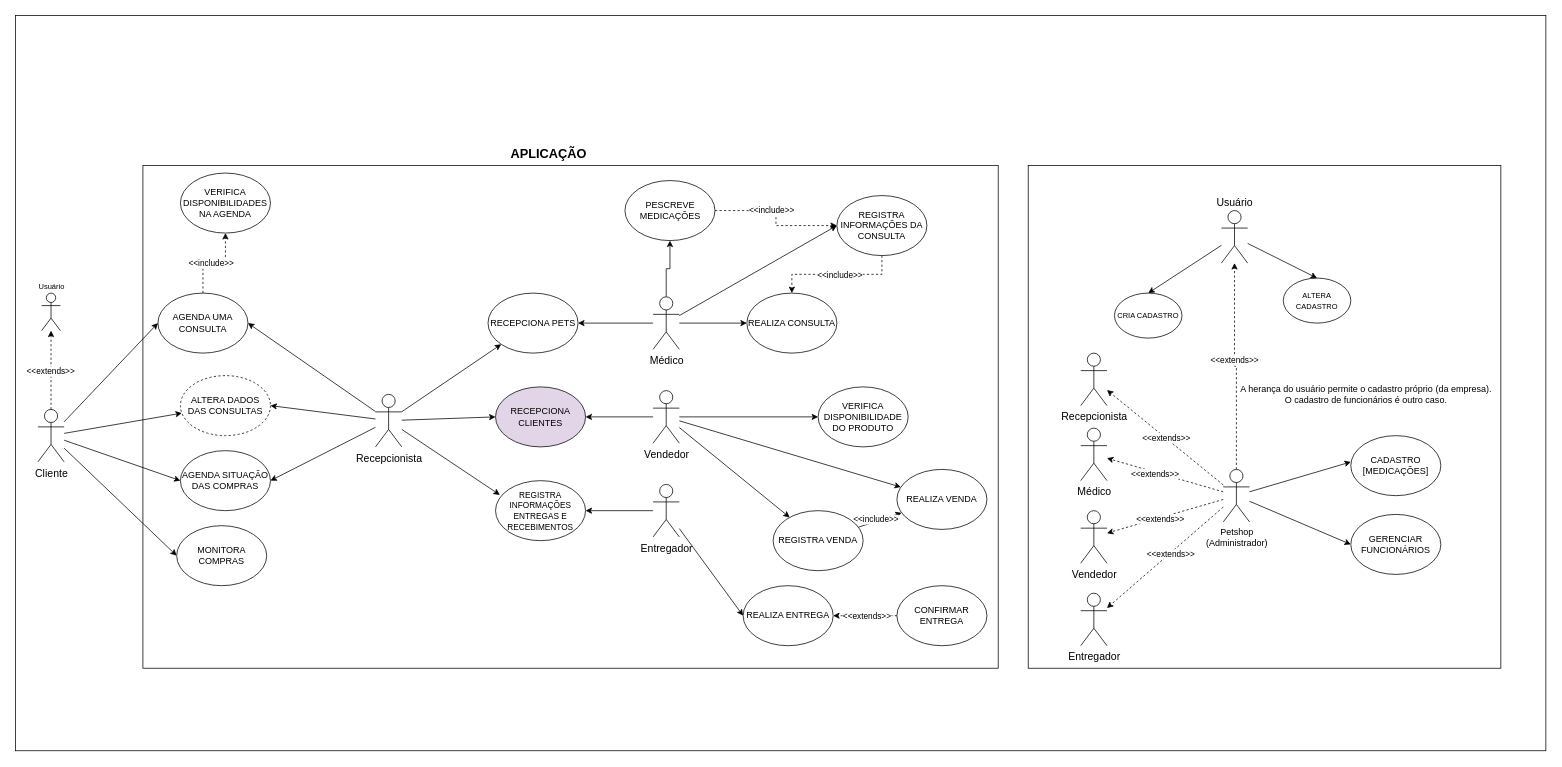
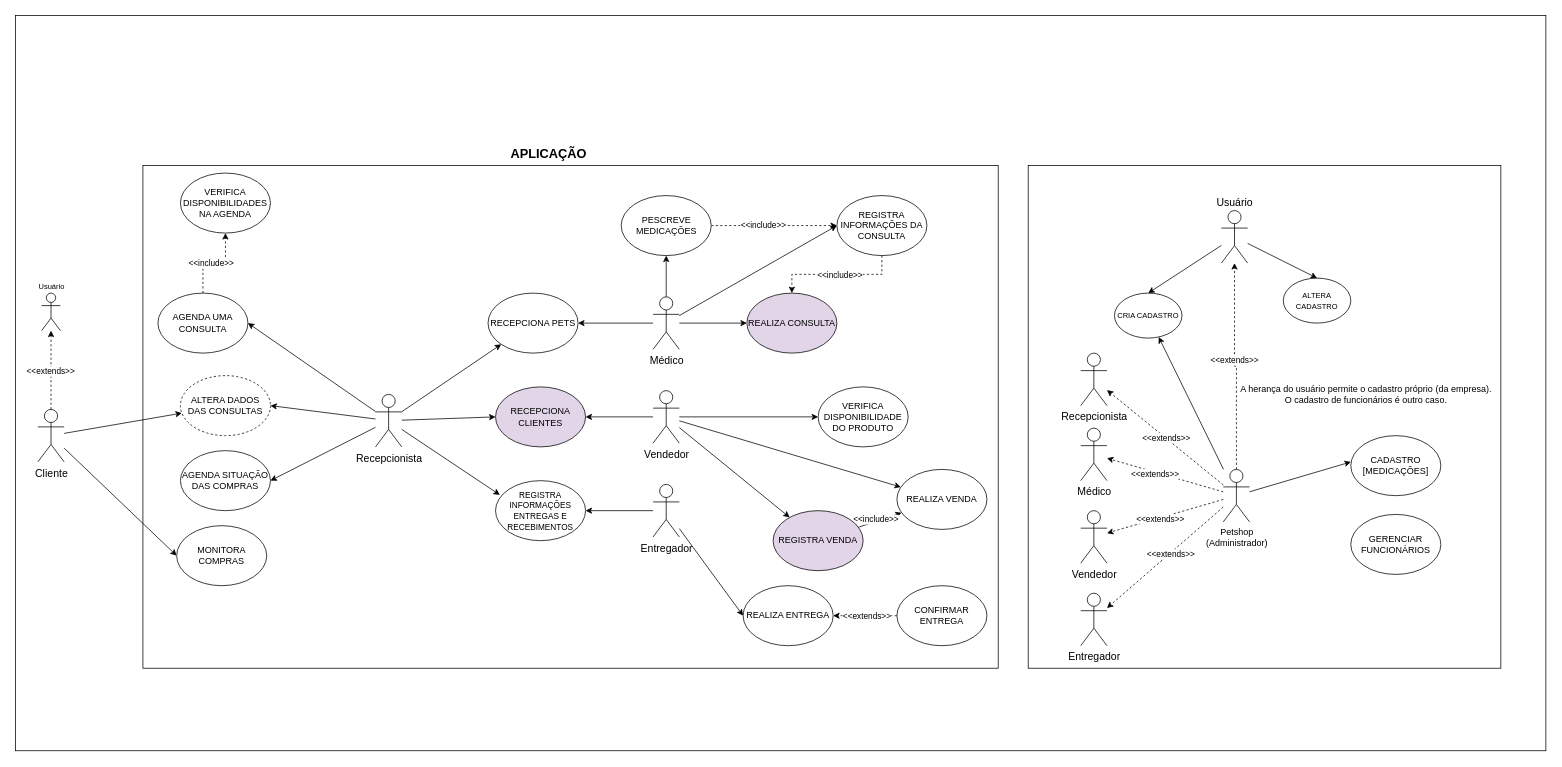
(670, 210) -> (666, 225)
(792, 323) -> (792, 323)
(109, 374) -> none
(120, 459) -> none
(1297, 521) -> (1192, 405)
(818, 540) -> (818, 540)
